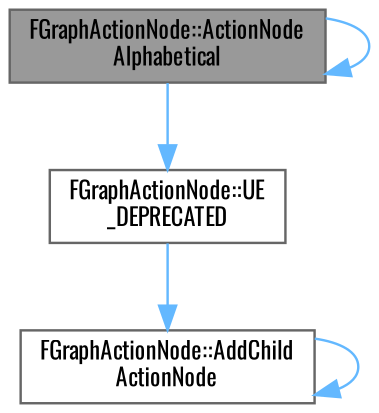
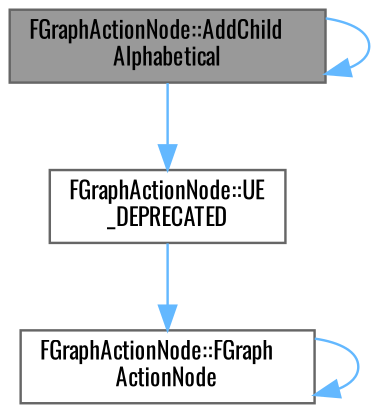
(168, 46) -> (168, 46)
(168, 367) -> (168, 367)
